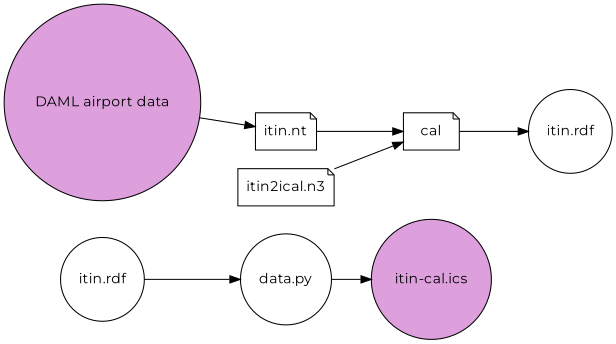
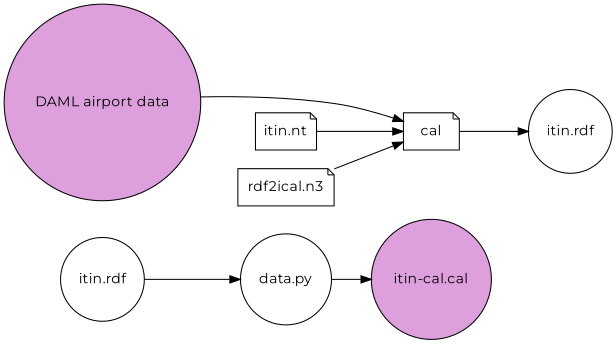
(222, 121) -> (298, 99)
(286, 187) -> (286, 187)
(431, 279) -> (431, 279)
